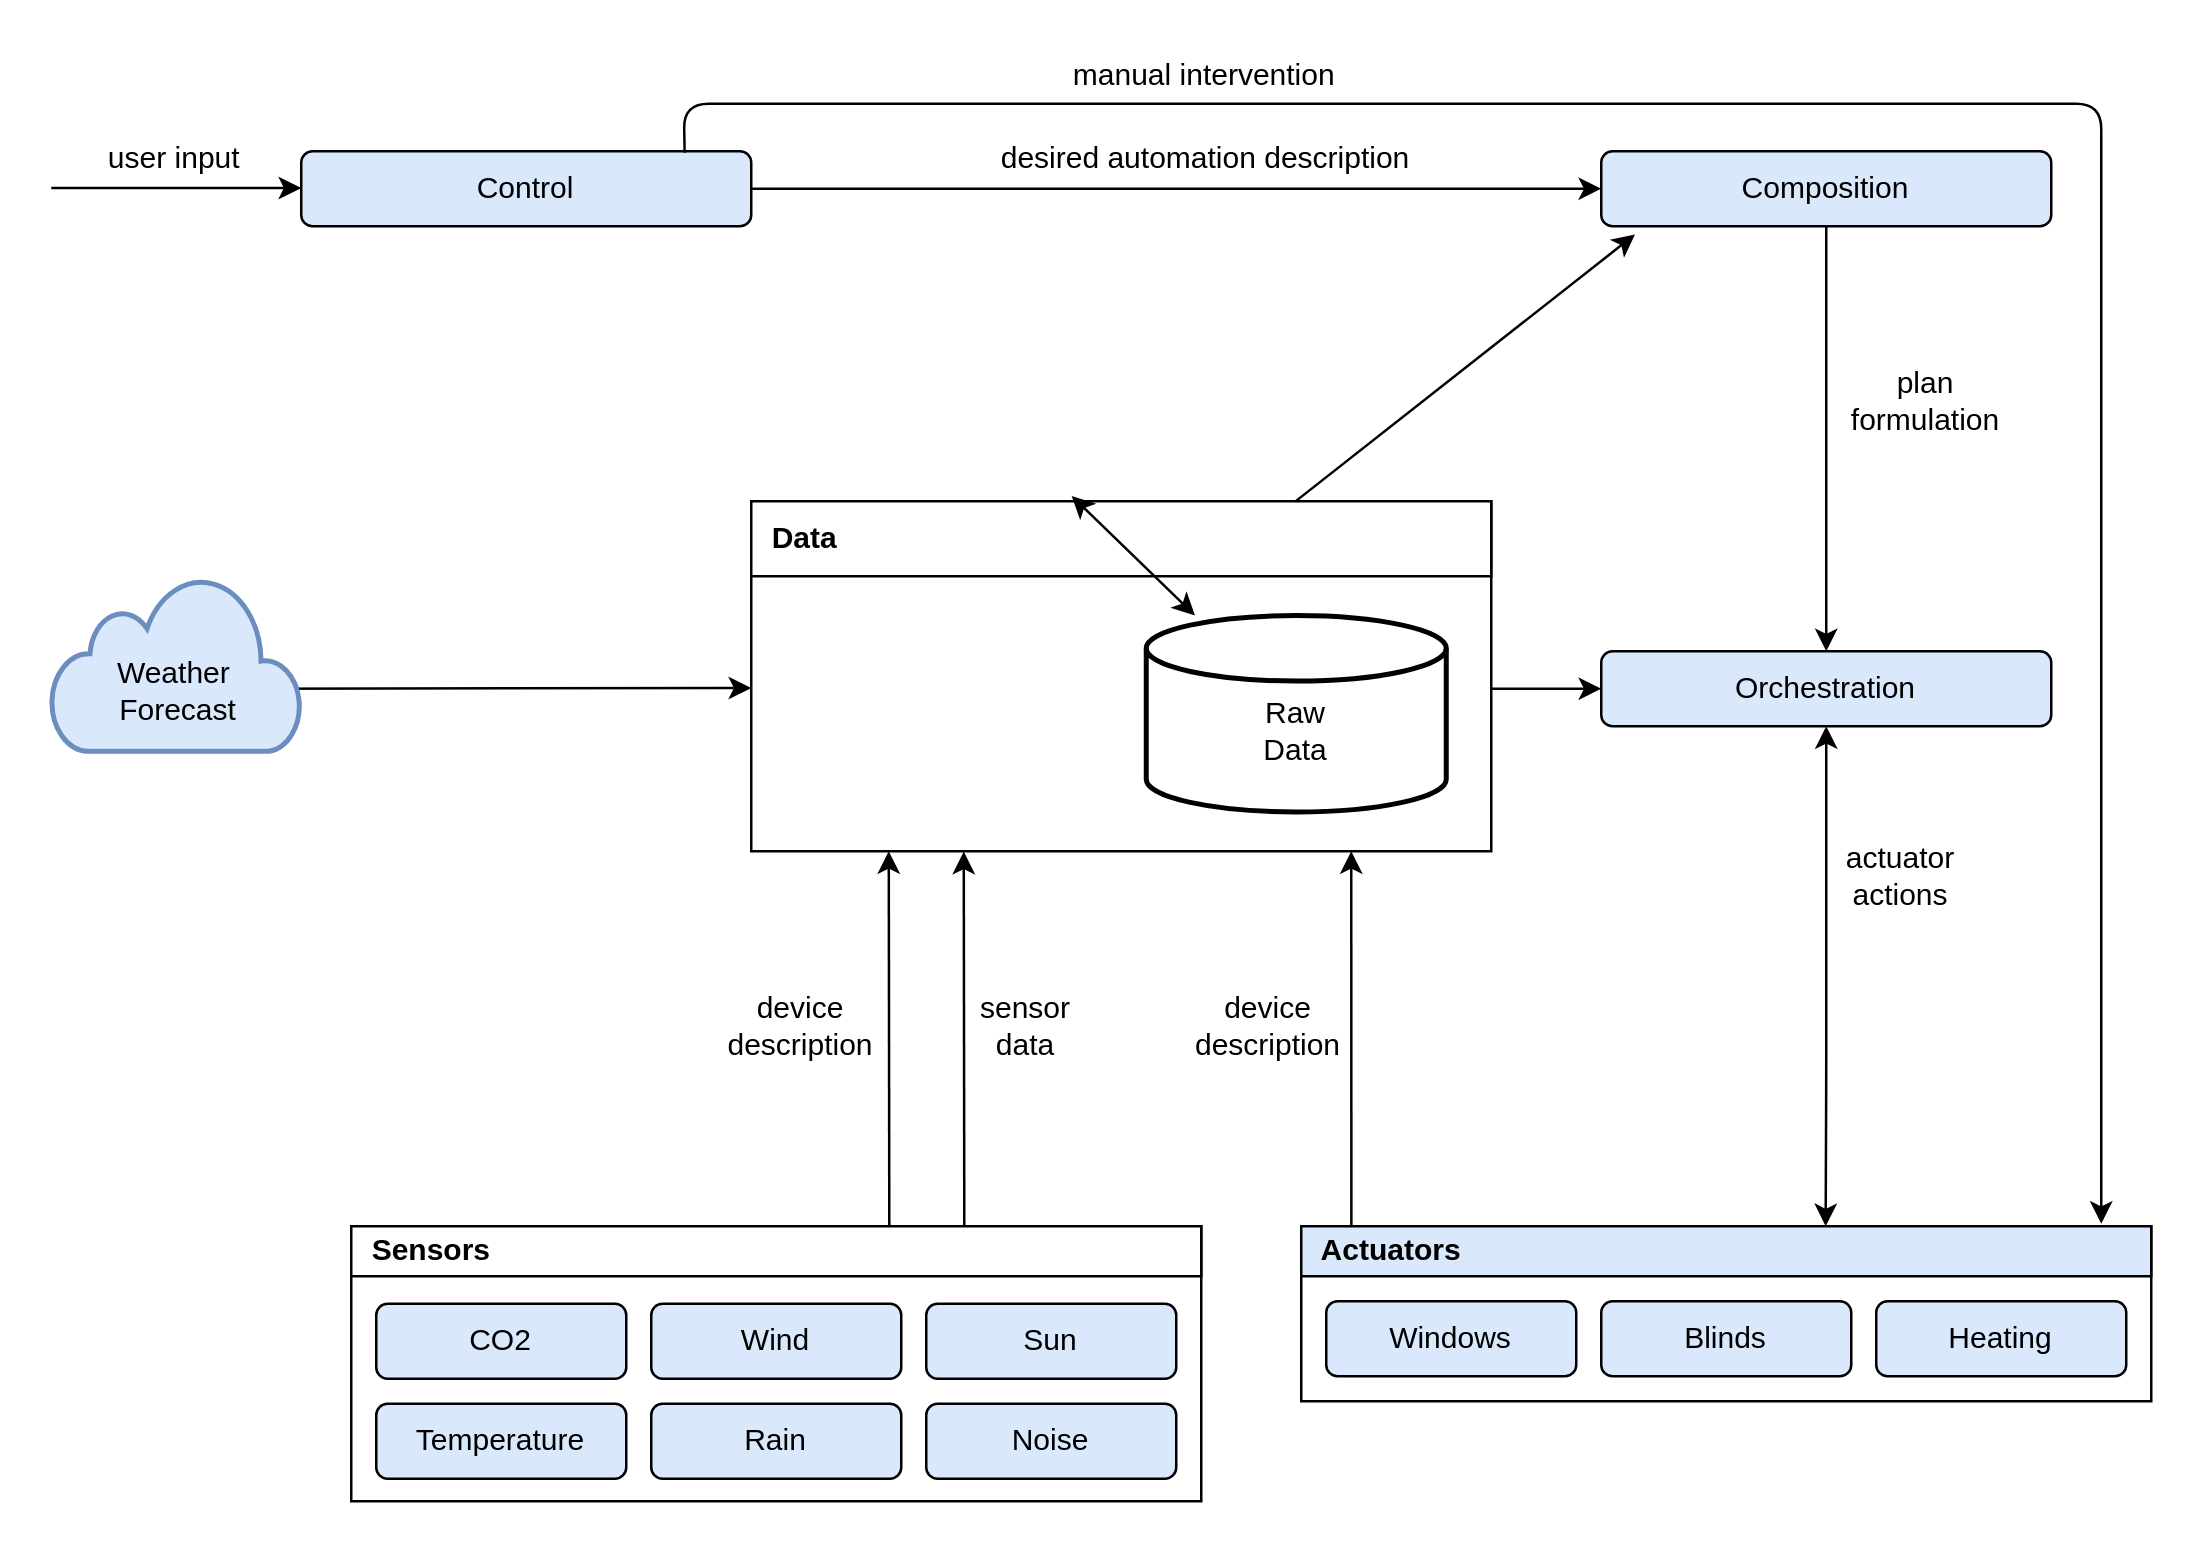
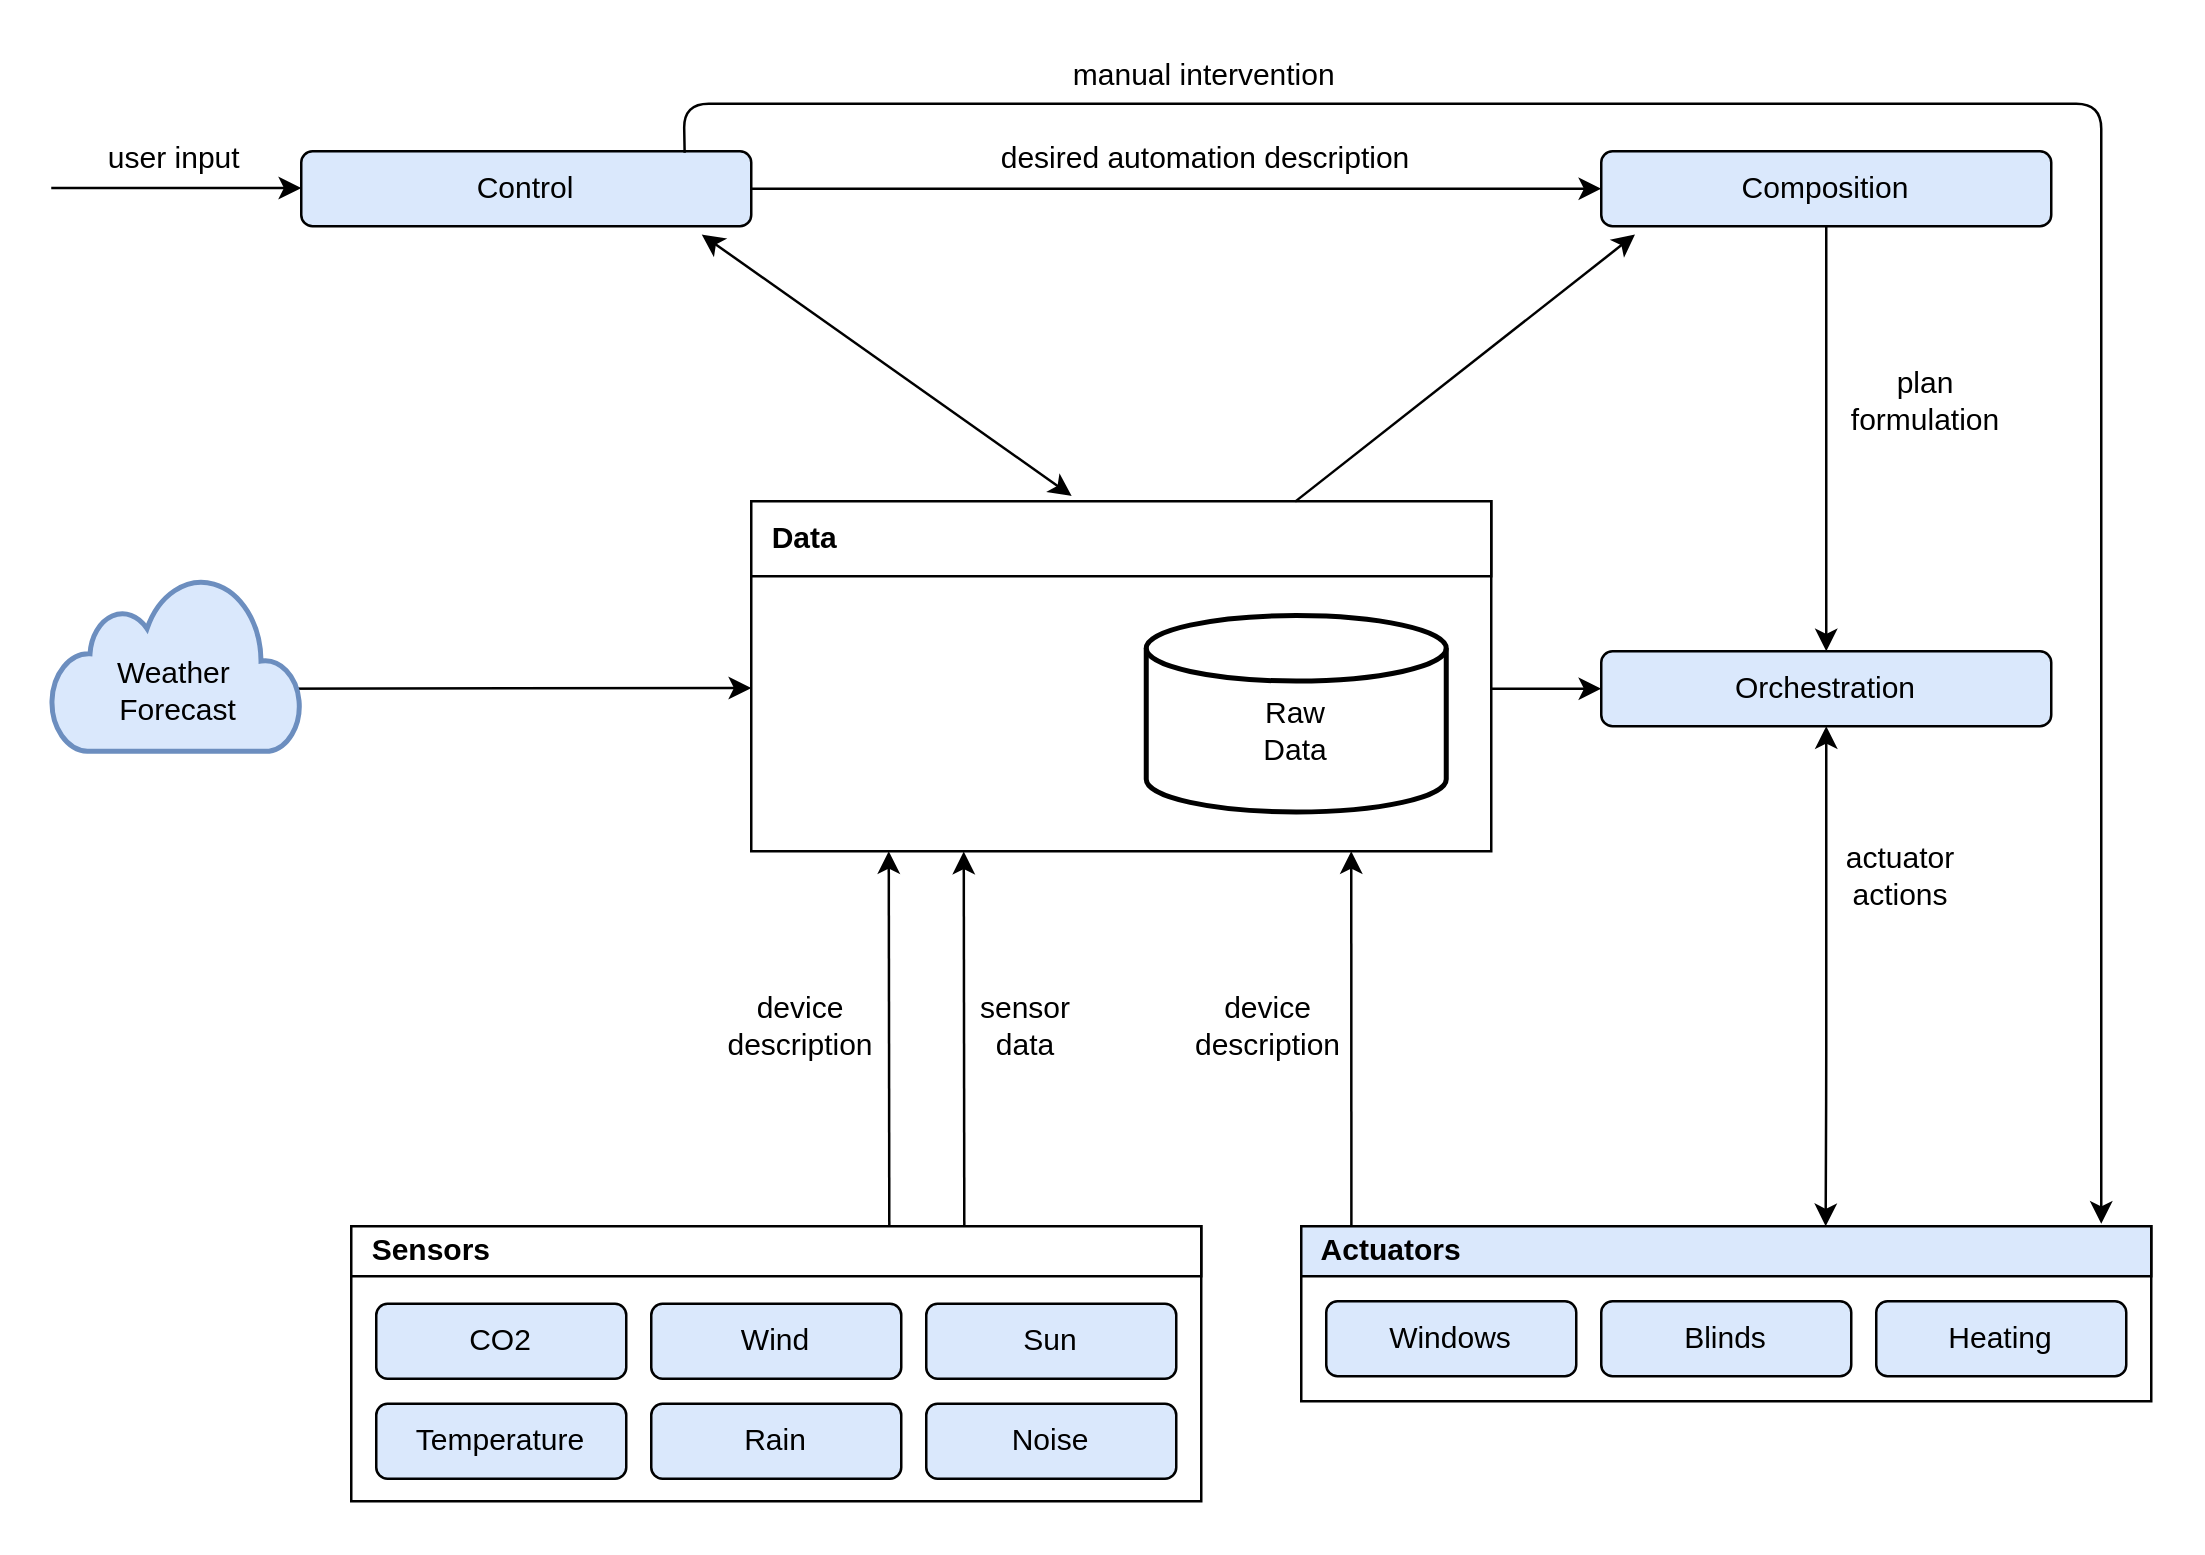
(1133, 555) -> (887, 366)
